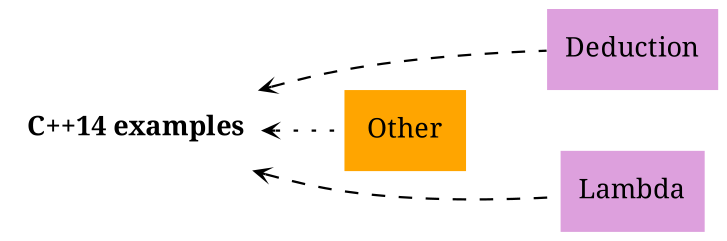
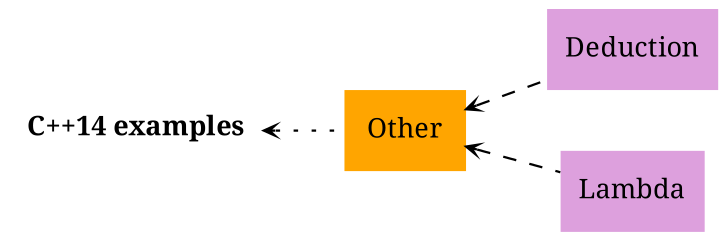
(408, 61) -> (512, 93)
(412, 198) -> (519, 161)
